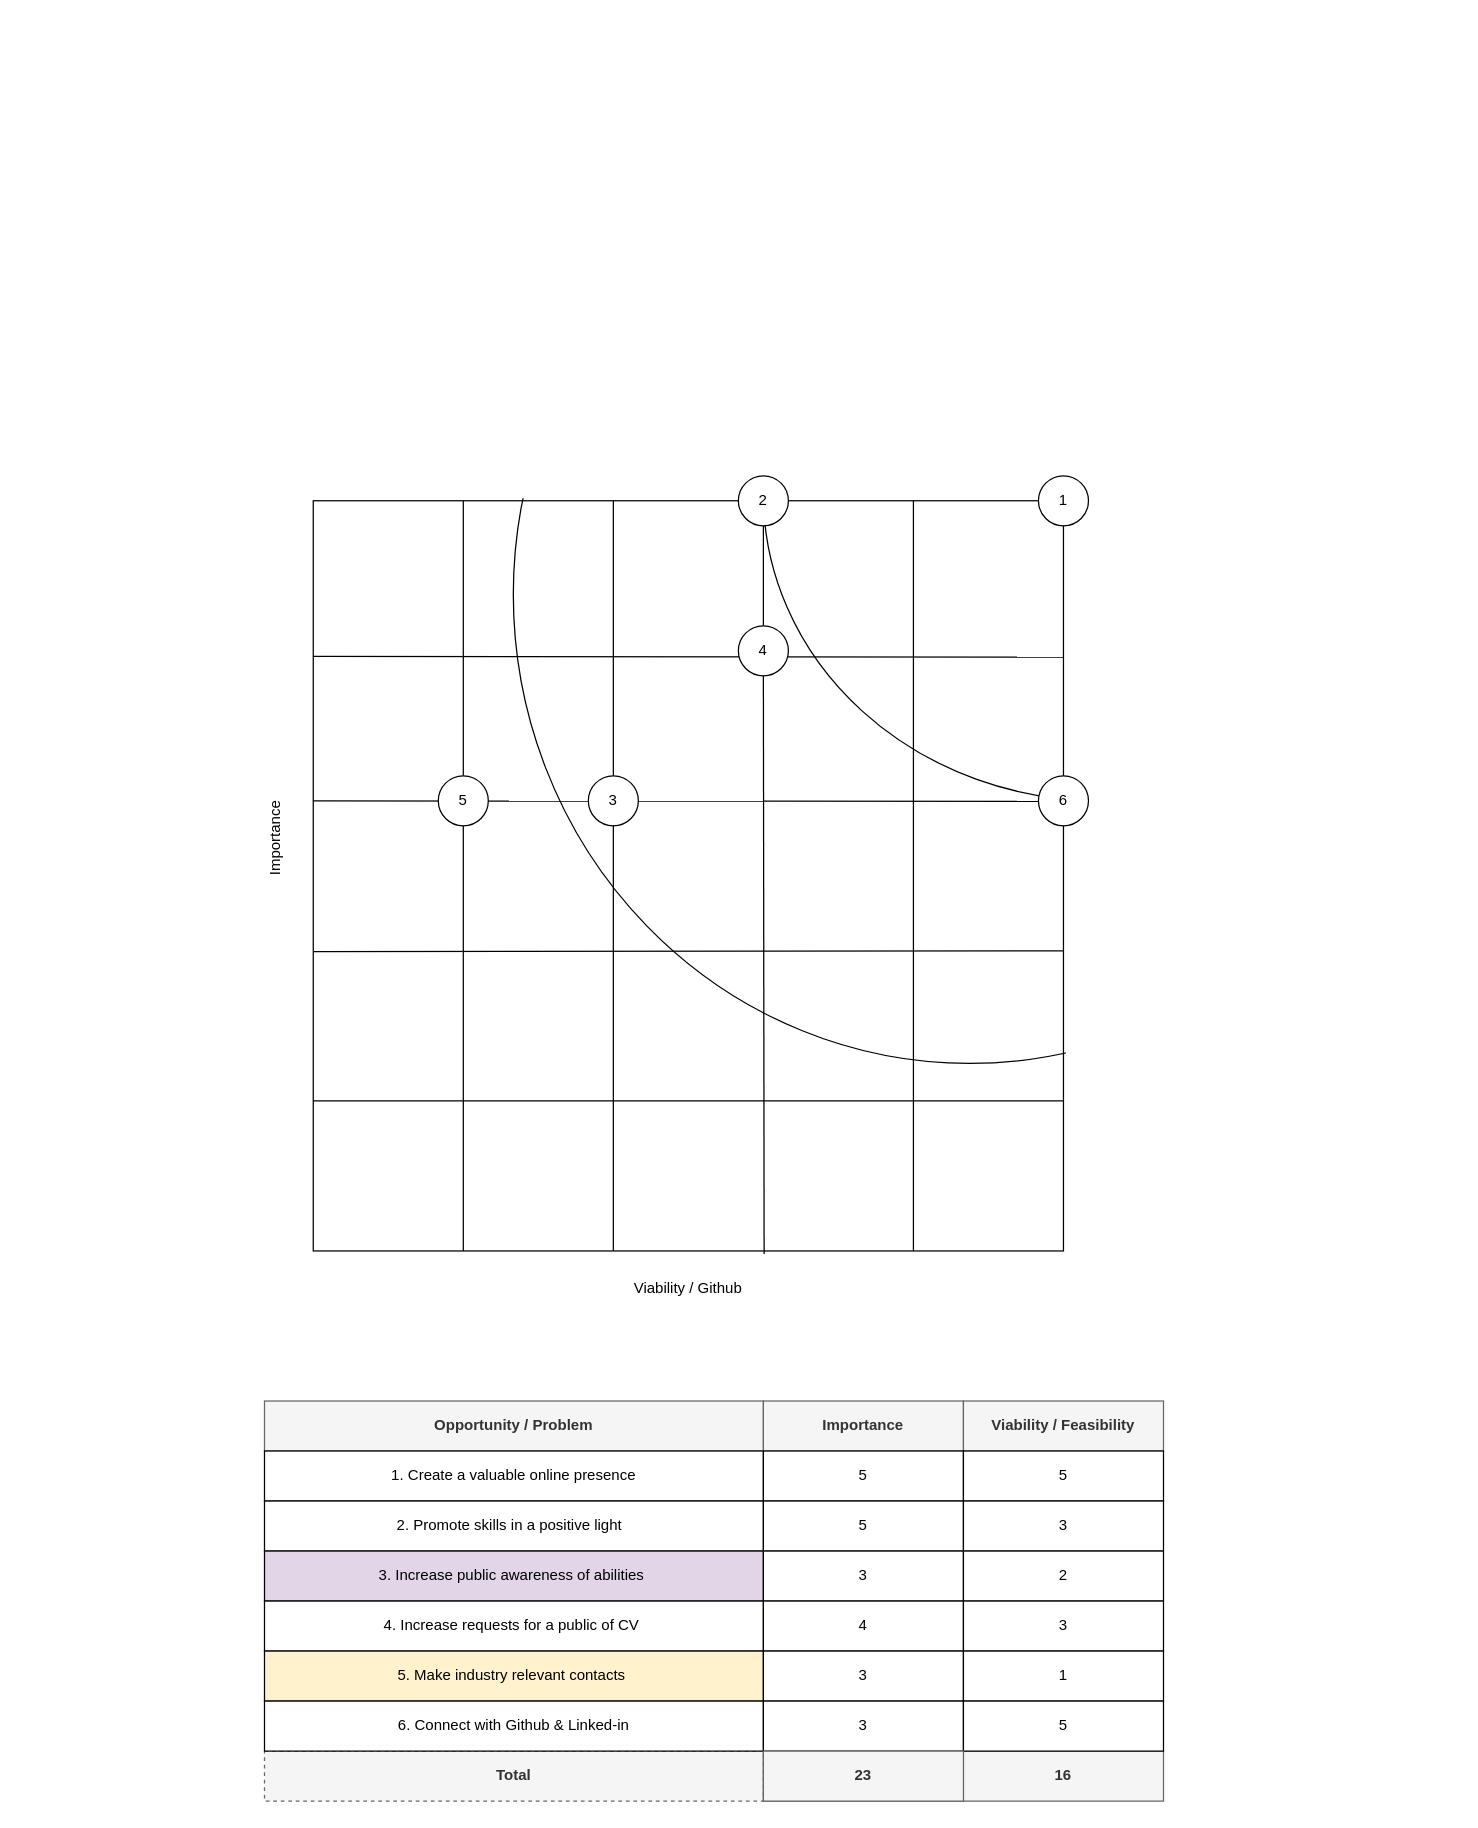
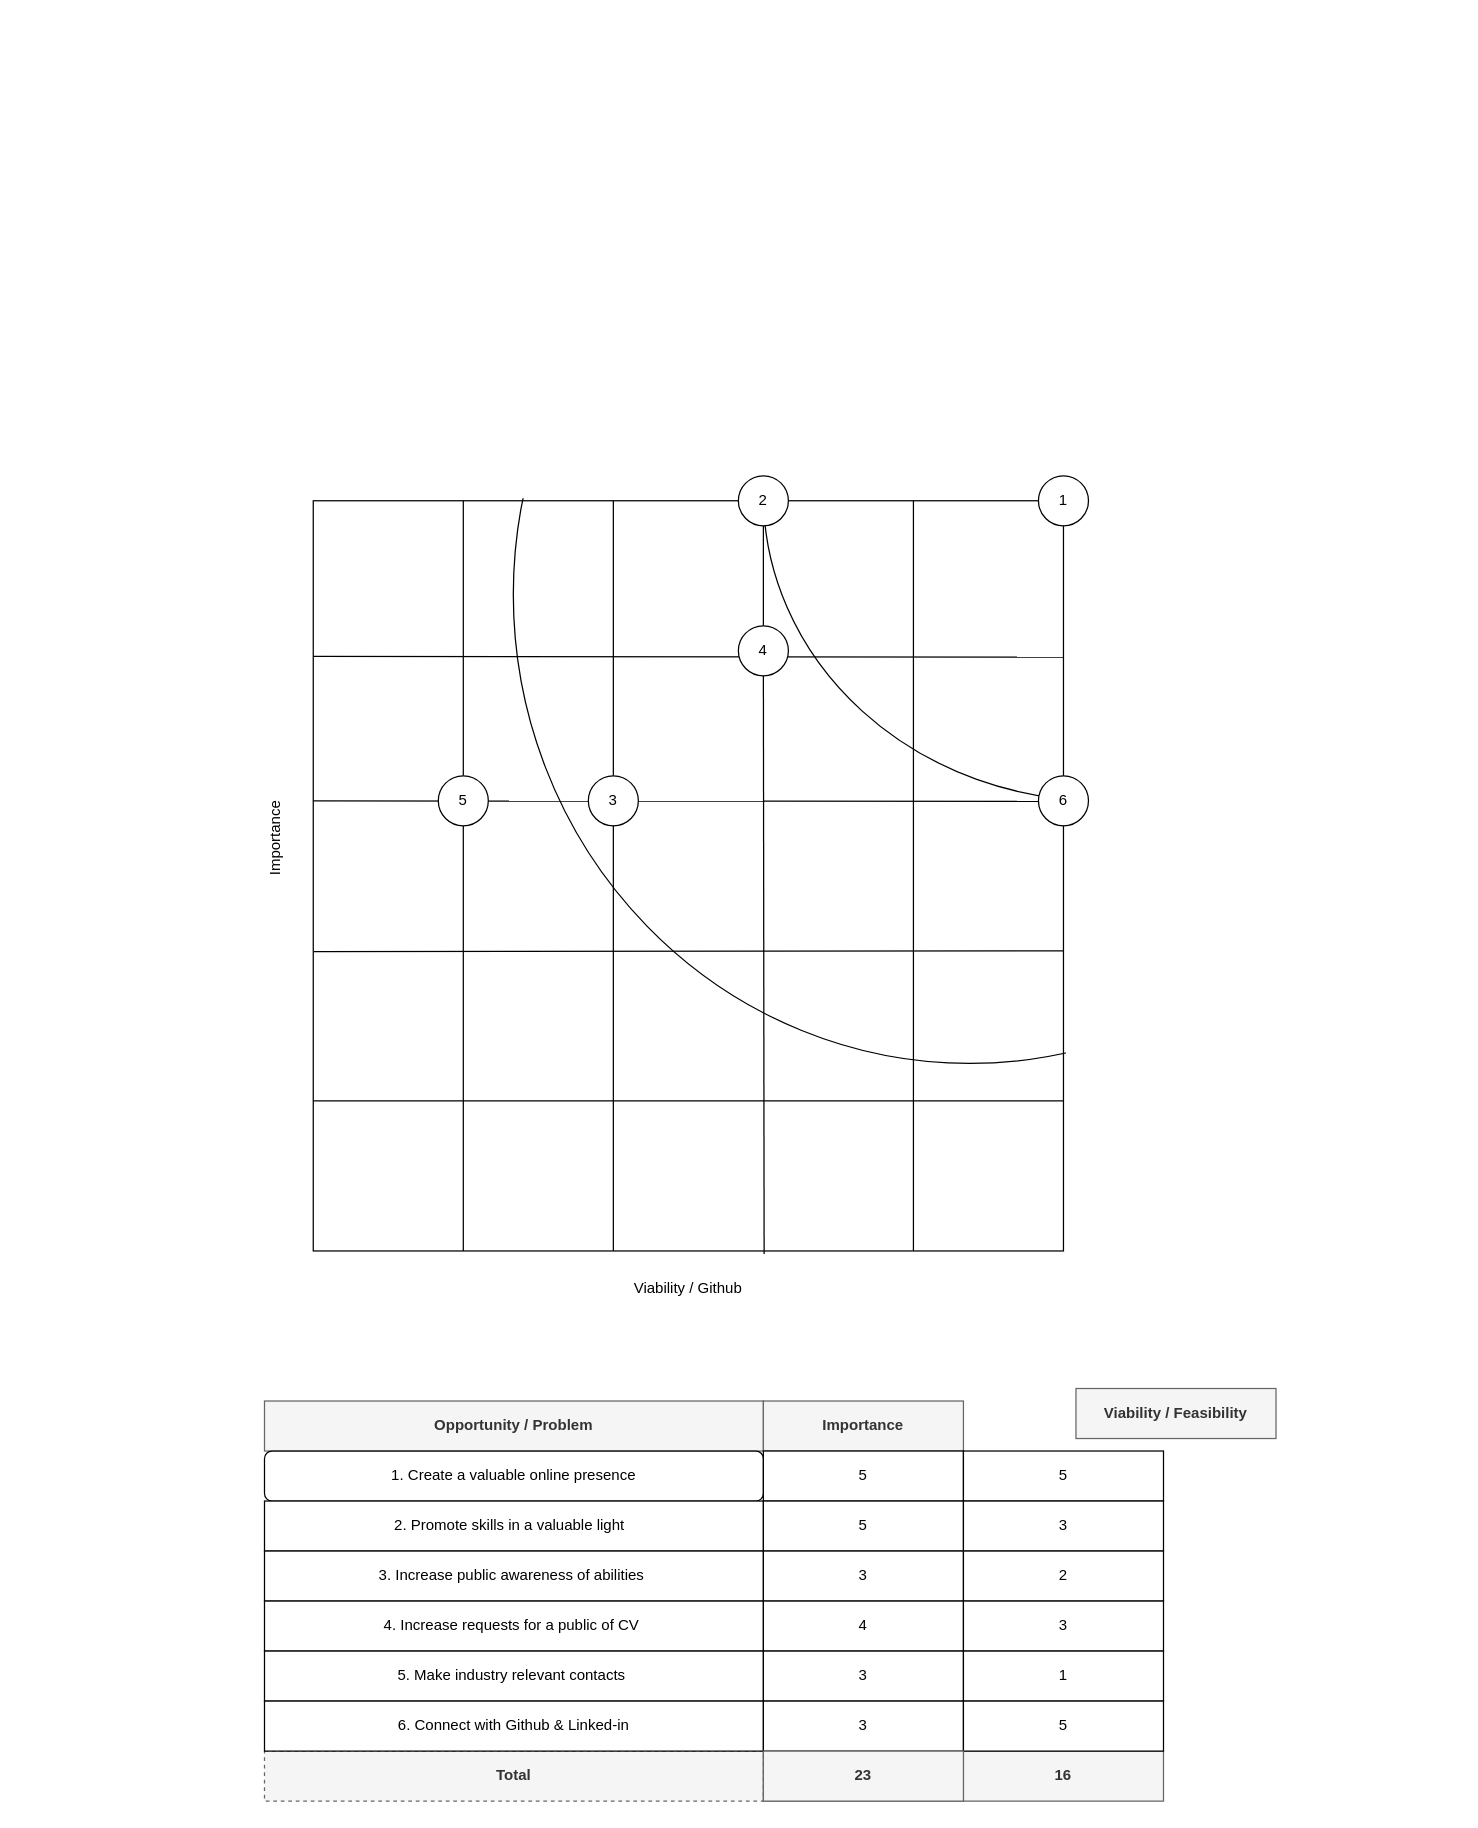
(1063, 1426) -> (1176, 1413)
(514, 1476) -> (514, 1476)
(514, 1526) -> (514, 1526)
(514, 1576) -> (514, 1576)
(514, 1676) -> (514, 1676)
